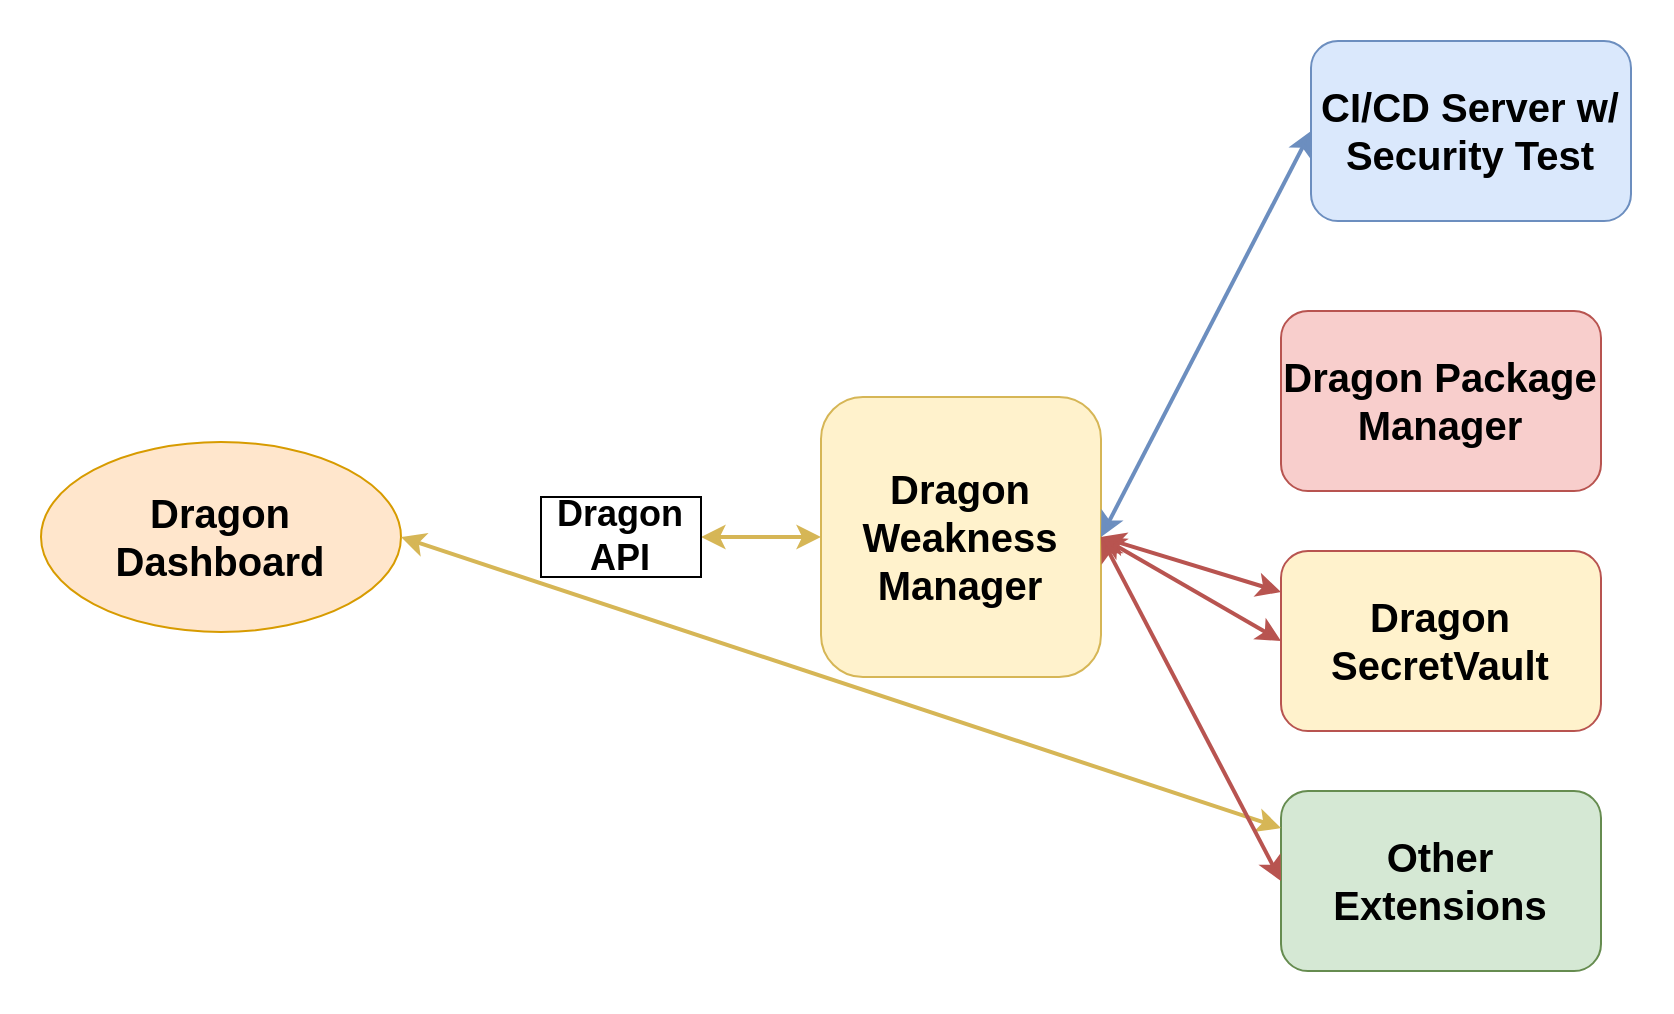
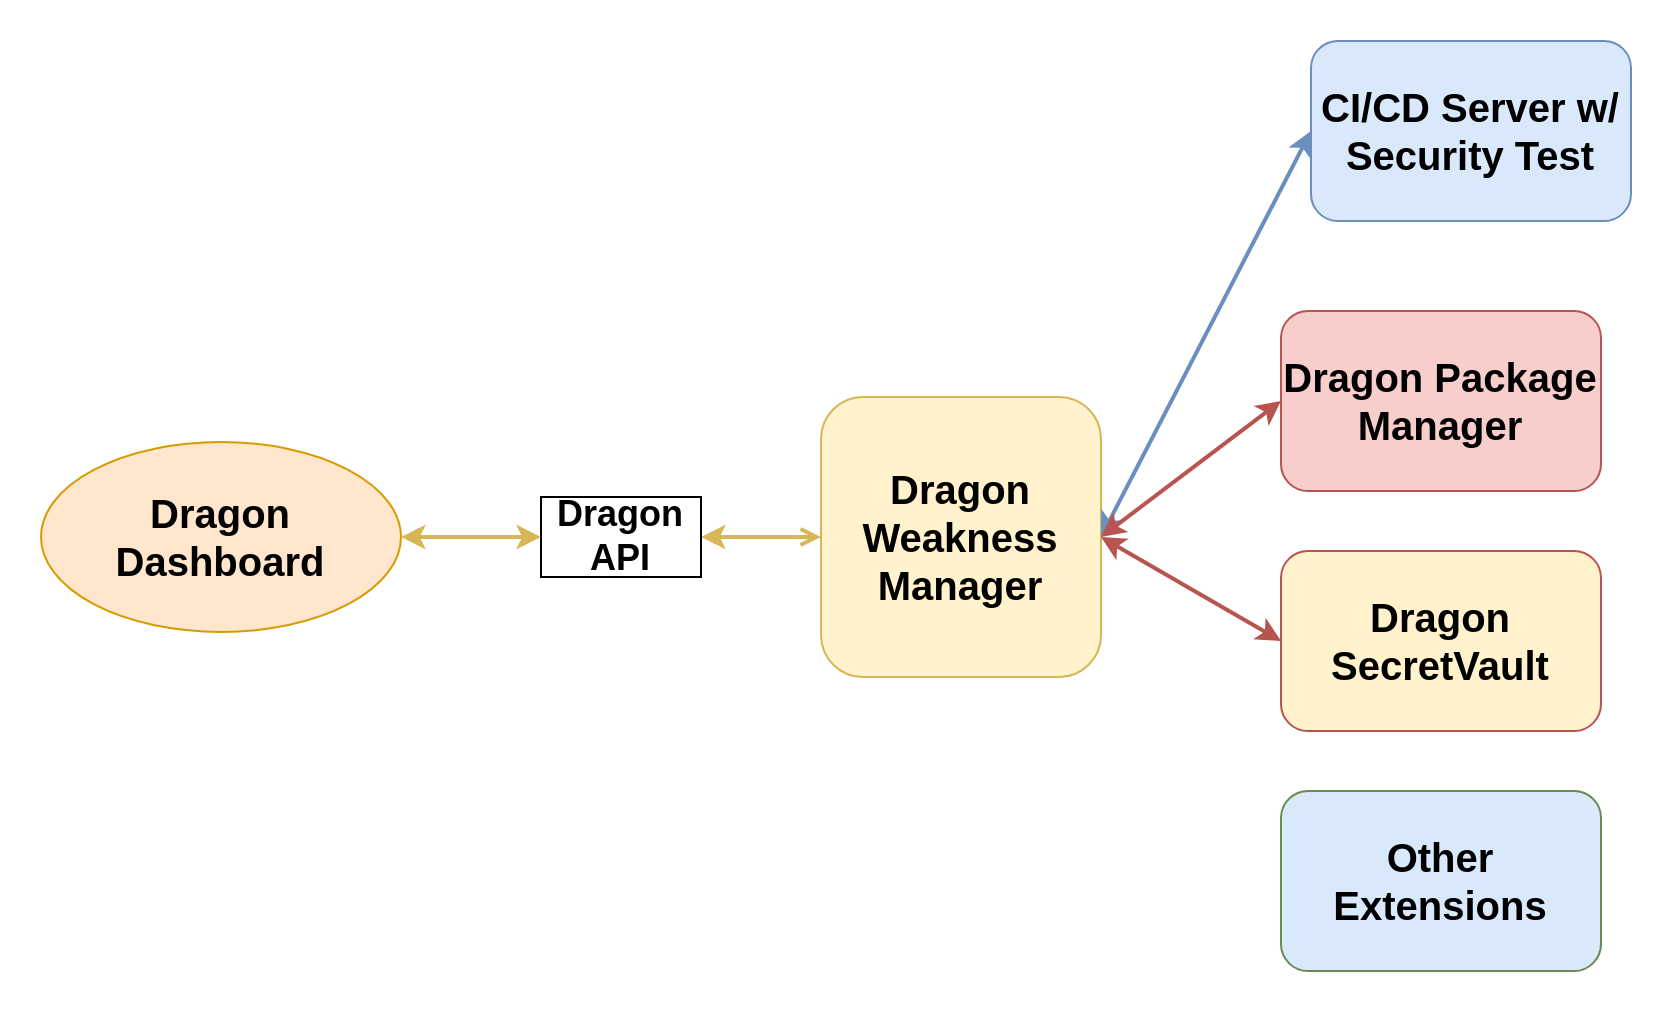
(802, 537) -> (803, 537)
(1191, 565) -> (1191, 469)
(829, 679) -> (472, 537)
(1177, 682) -> none
(1441, 881) -> (1441, 881)
